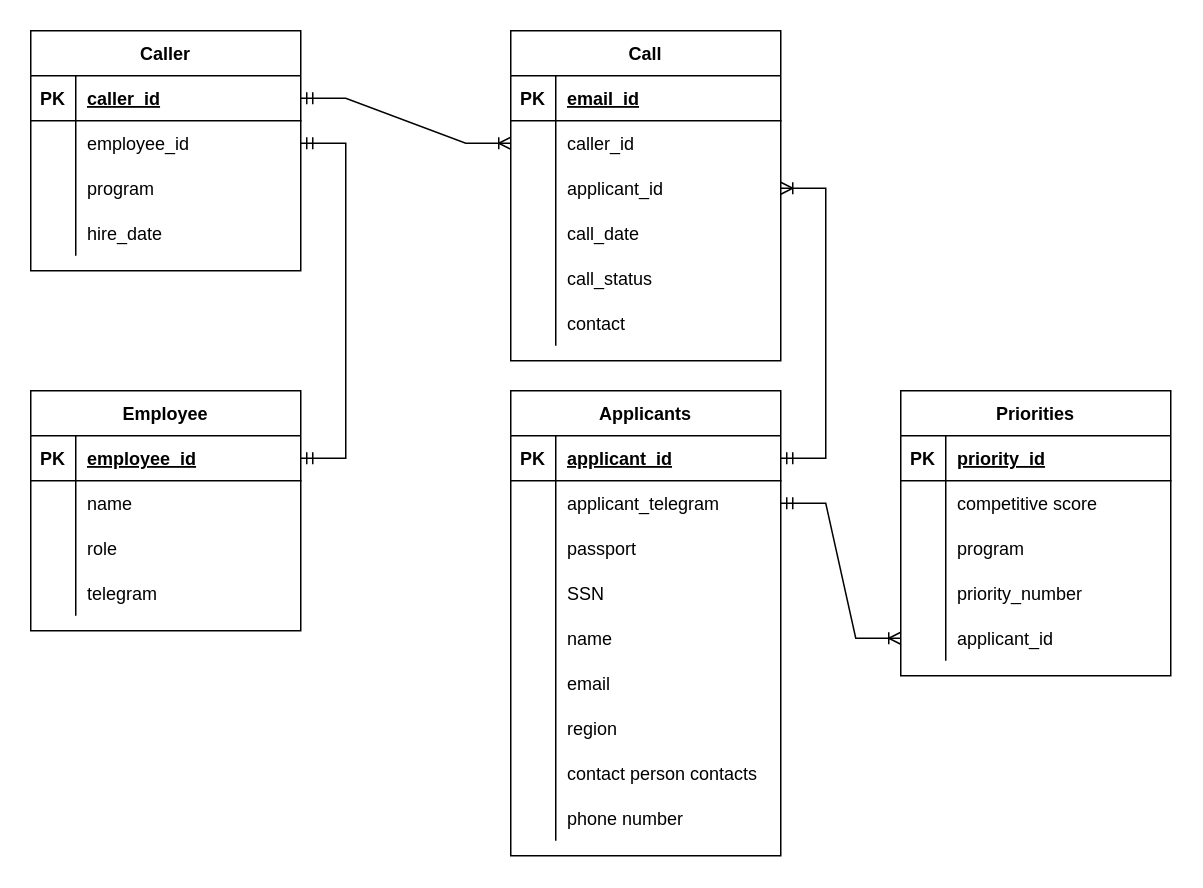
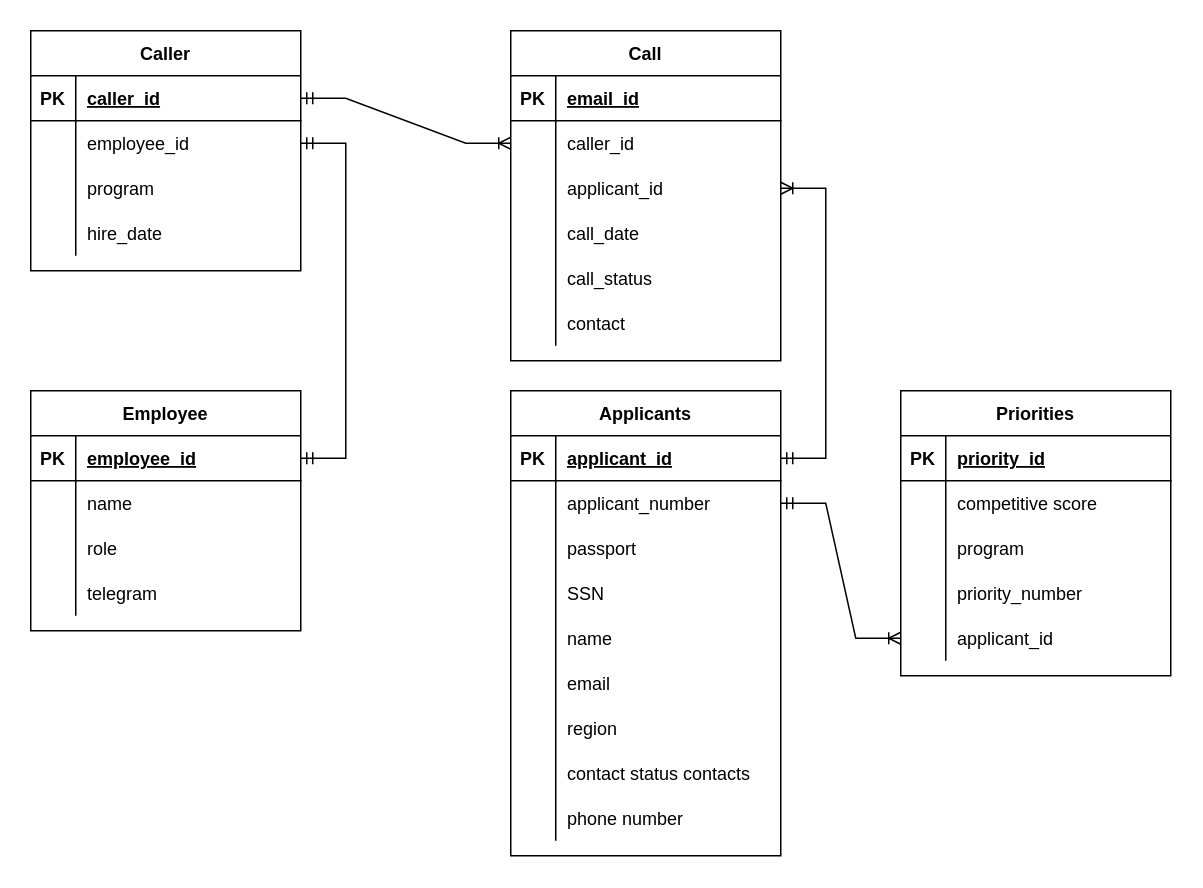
(651, 504) -> (643, 504)
(678, 774) -> (678, 774)
